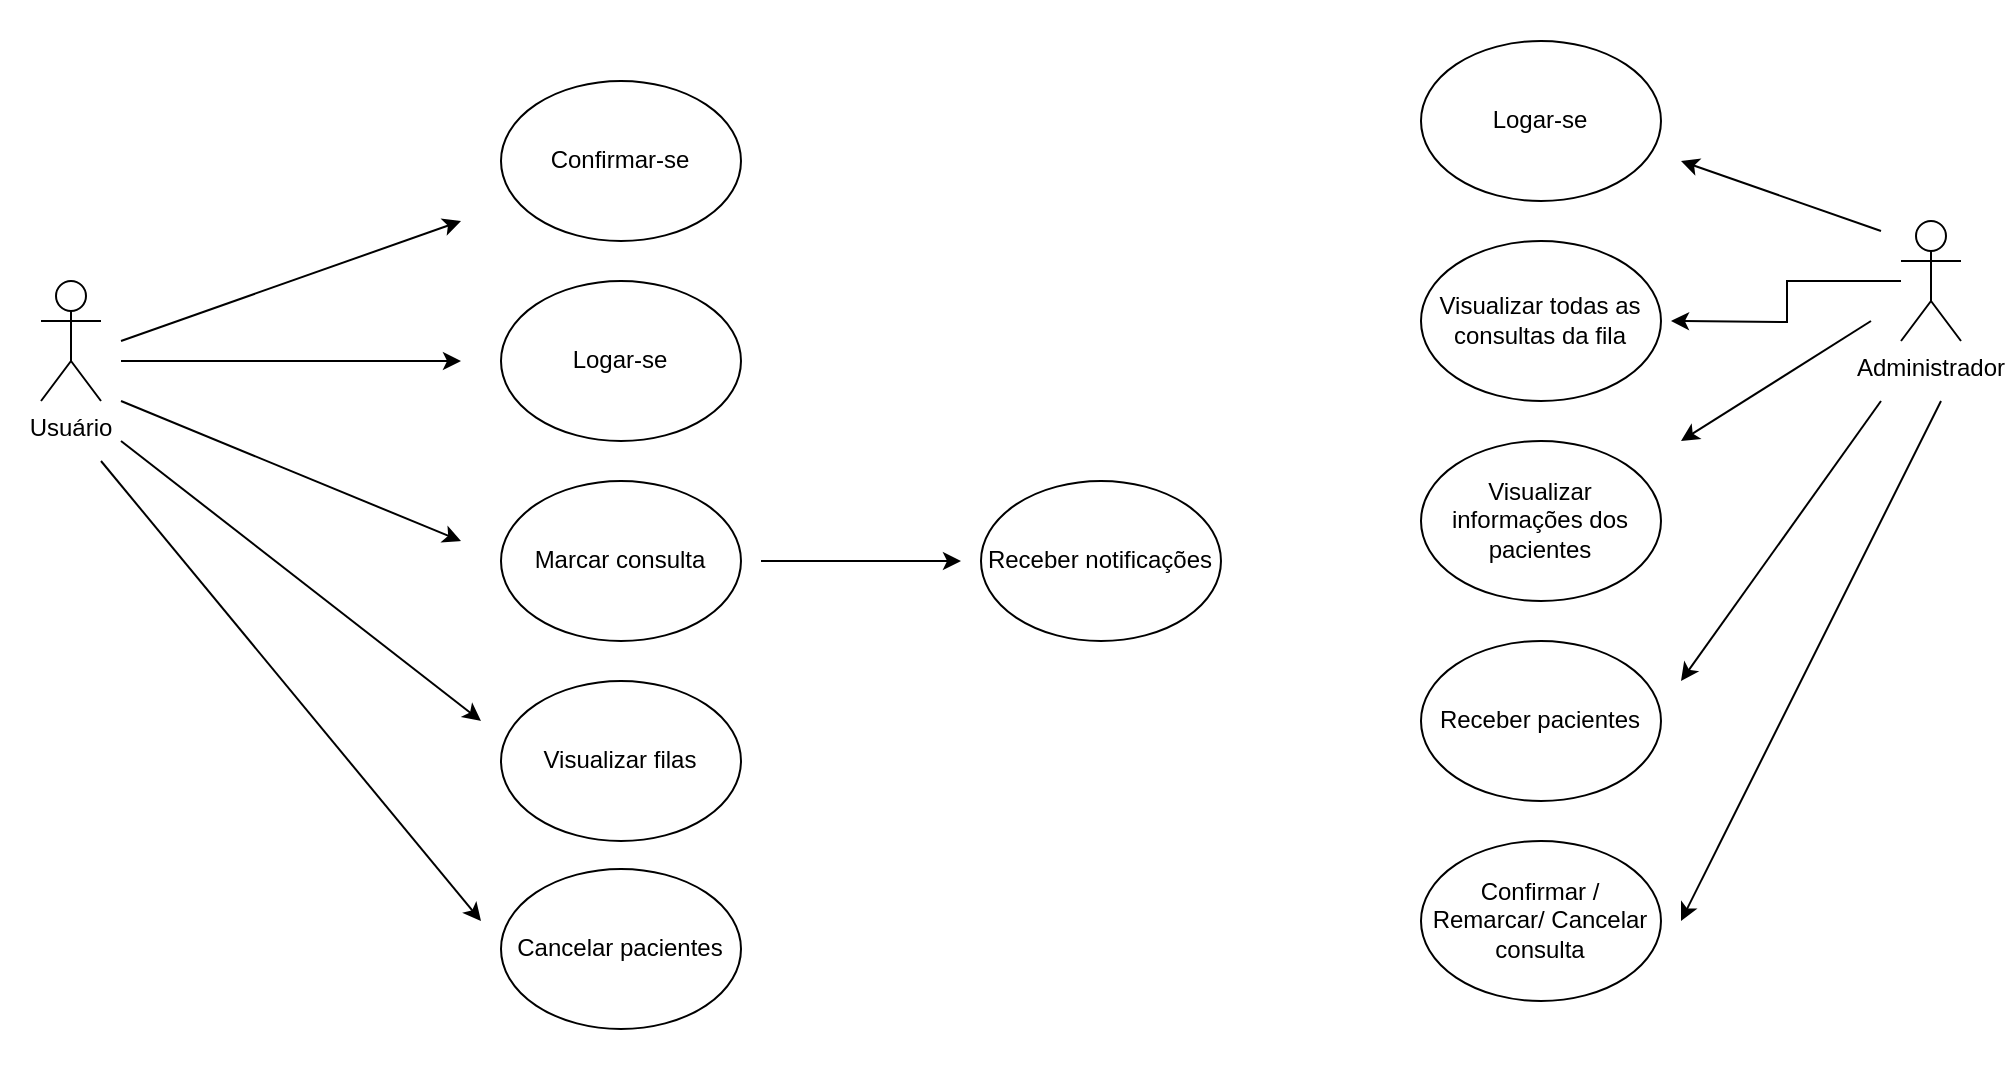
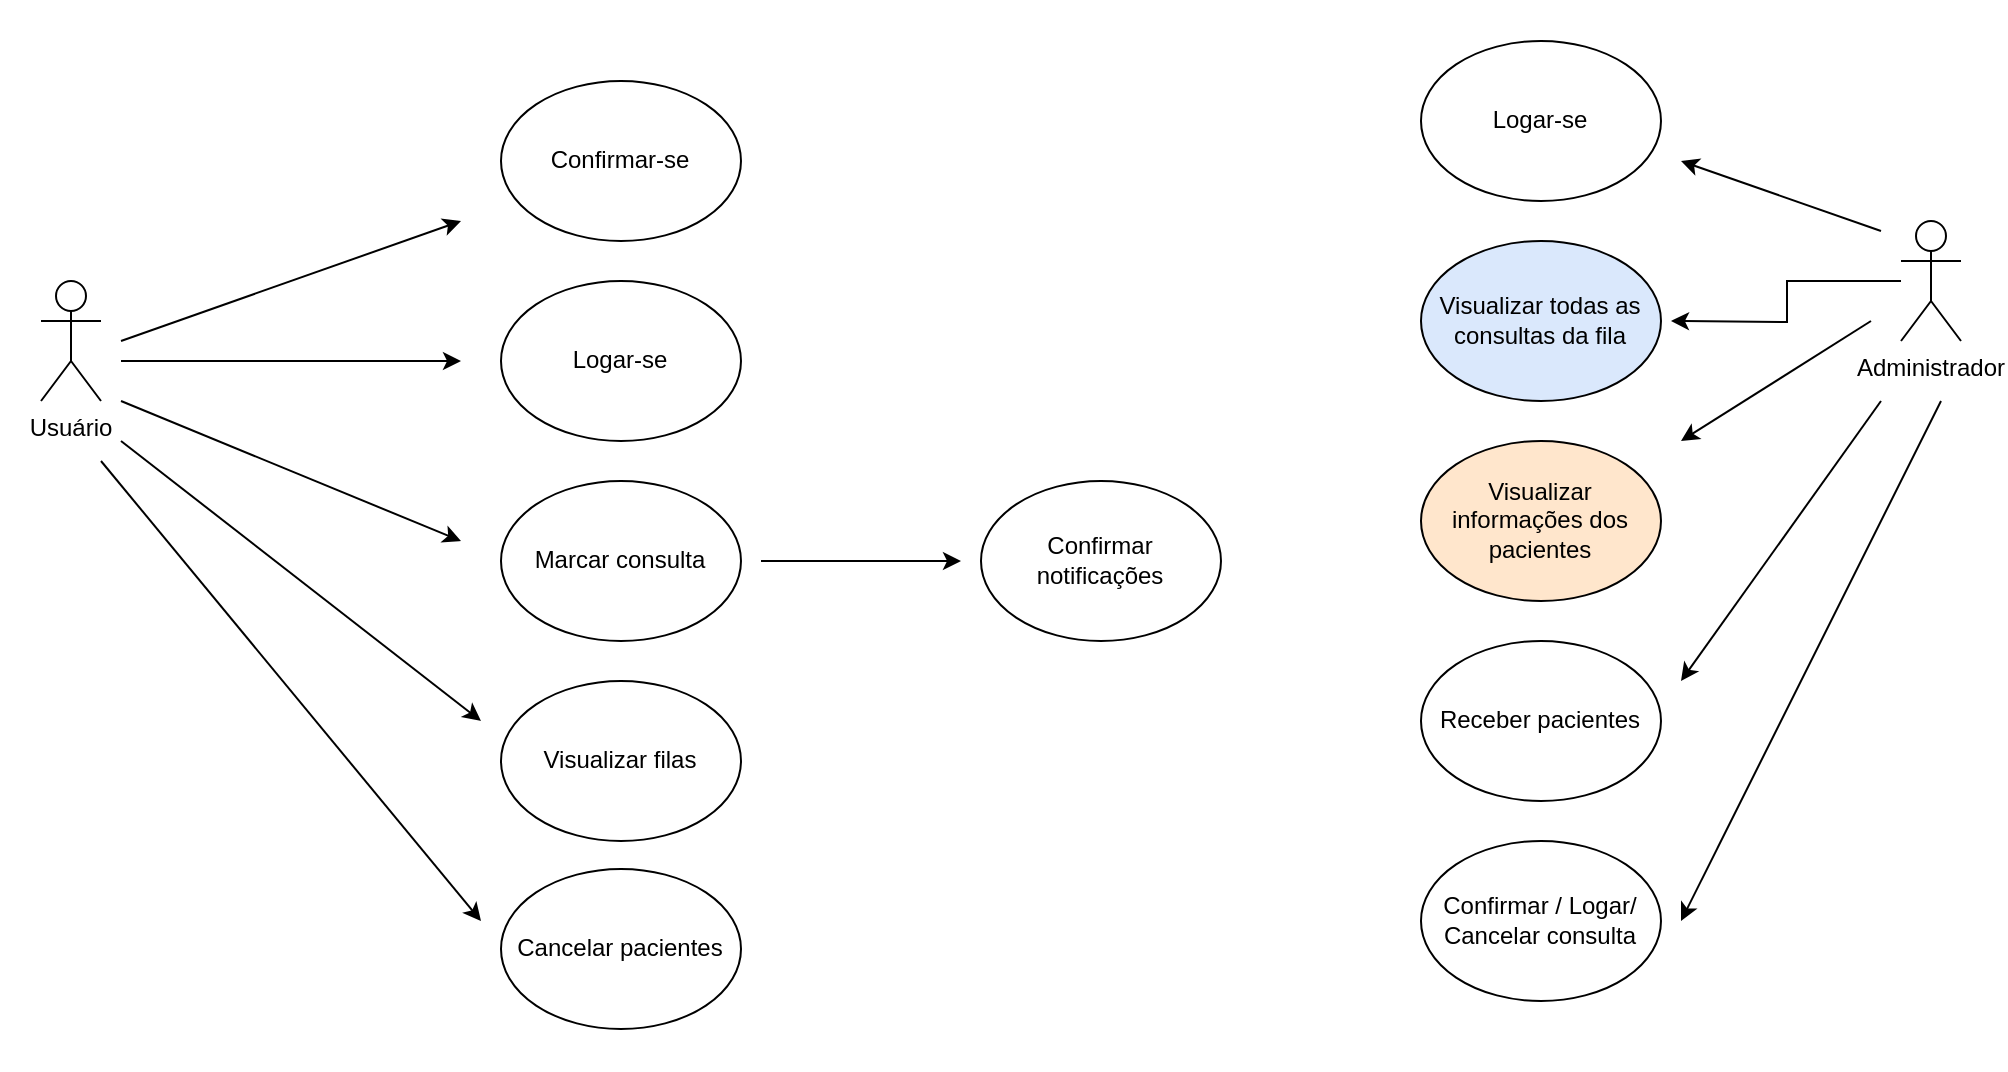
(1541, 321) -> (1541, 321)
(1541, 521) -> (1541, 521)
(1101, 561) -> (1101, 561)
(1541, 921) -> (1541, 921)
